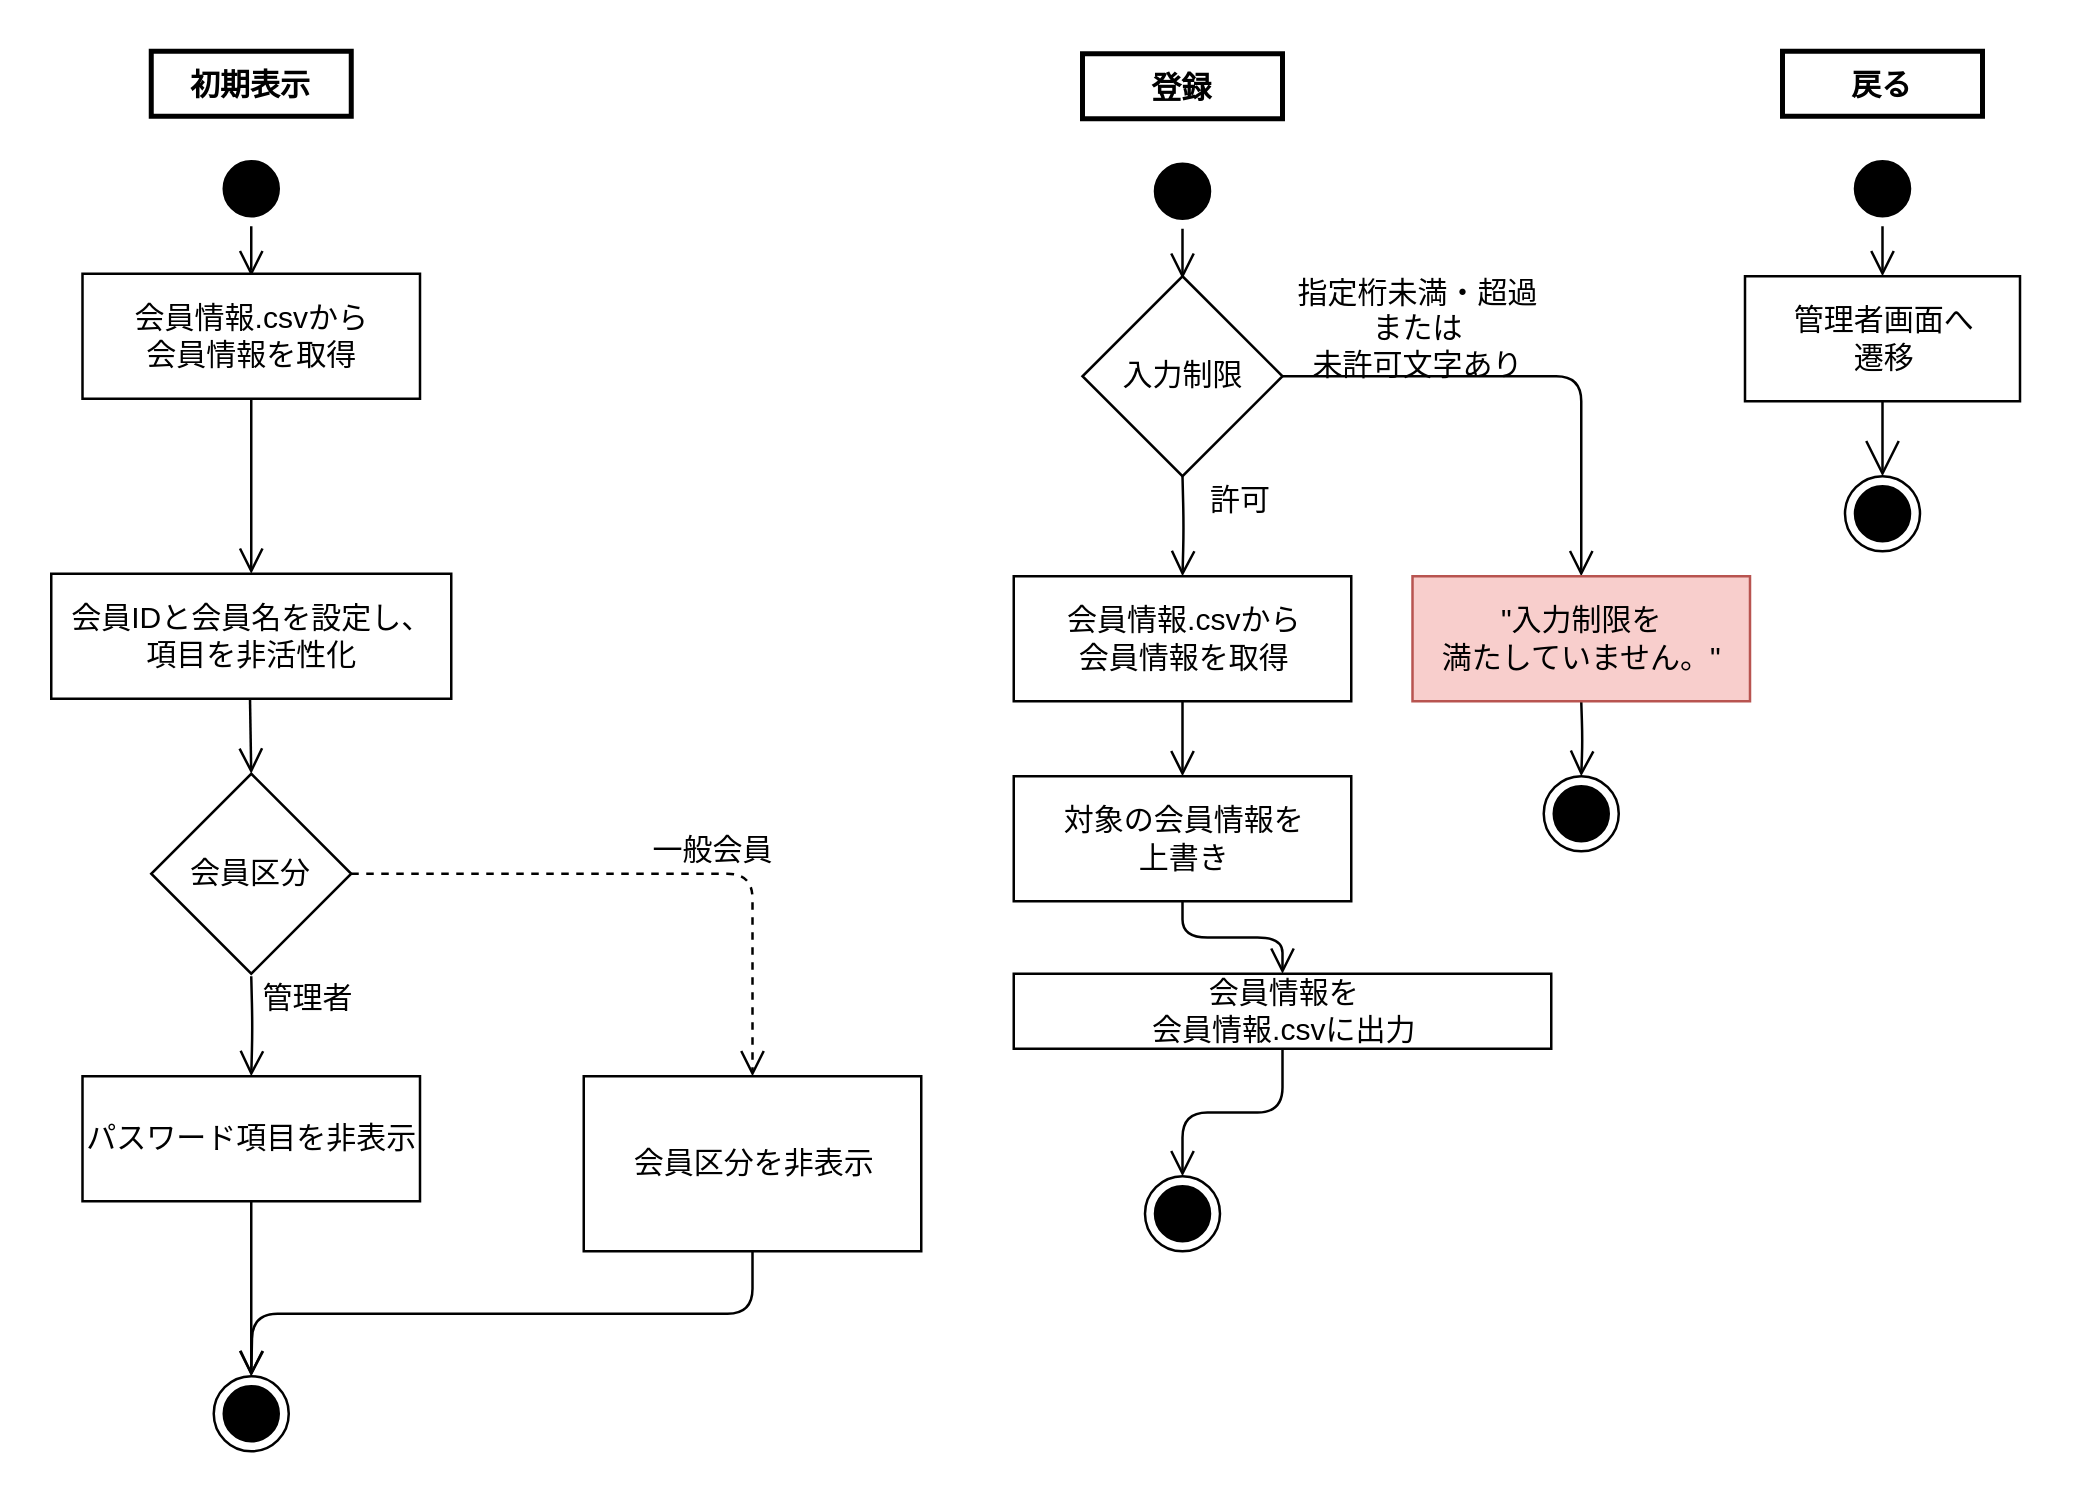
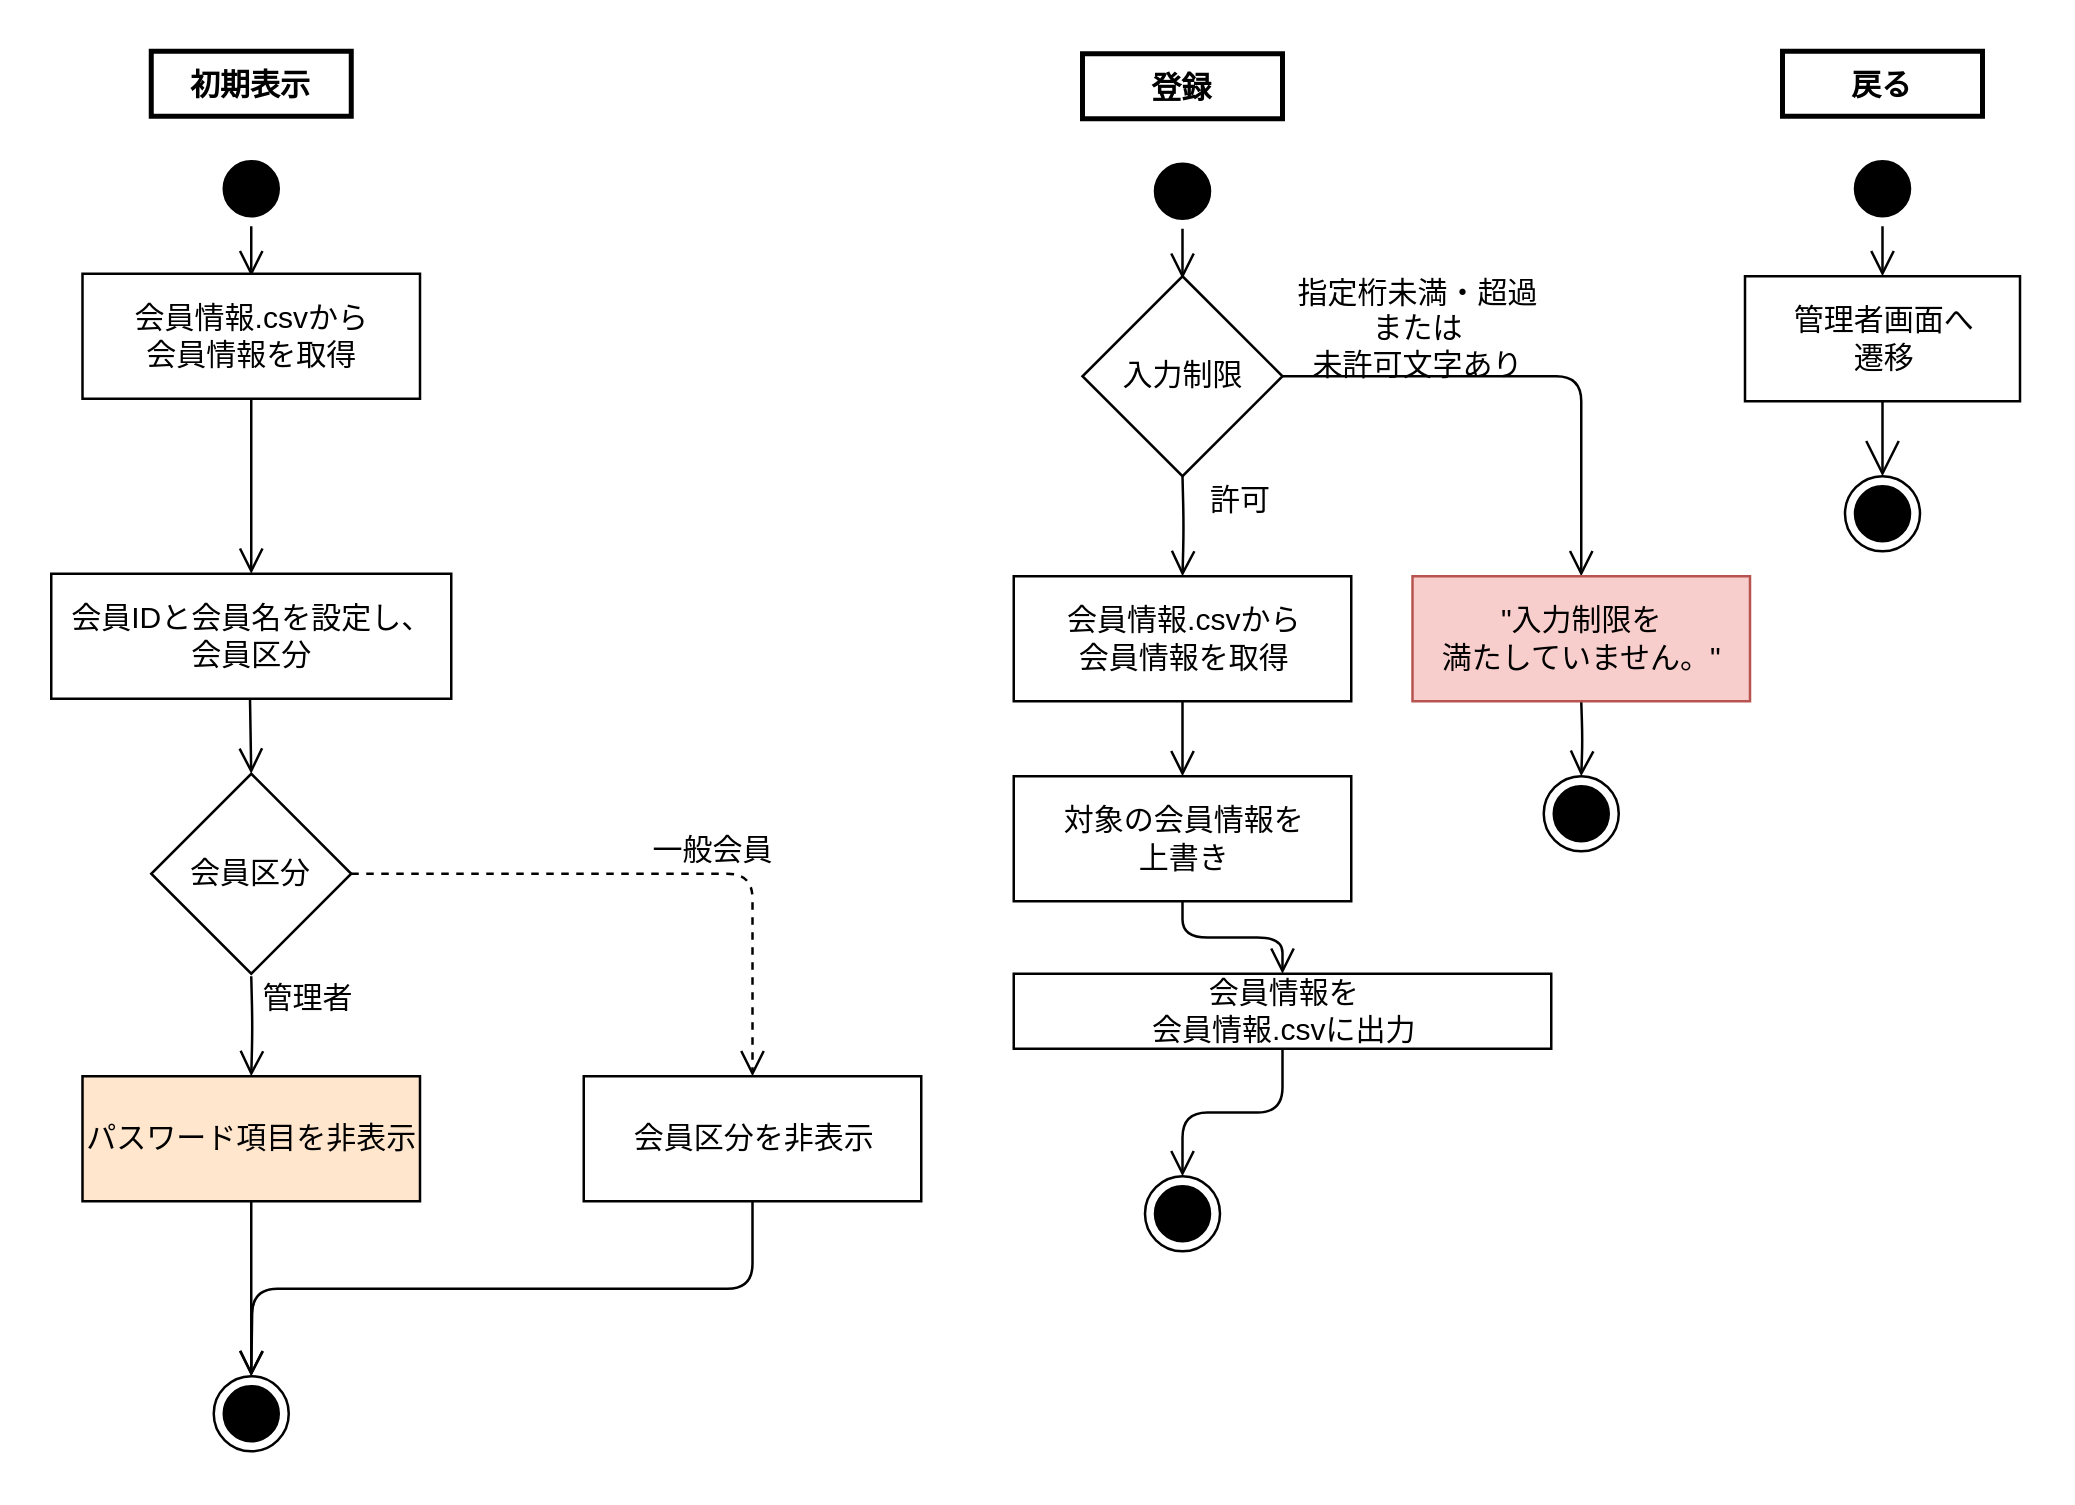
(253, 636) -> (253, 636)
(251, 1139) -> (251, 1139)
(753, 1164) -> (753, 1139)
